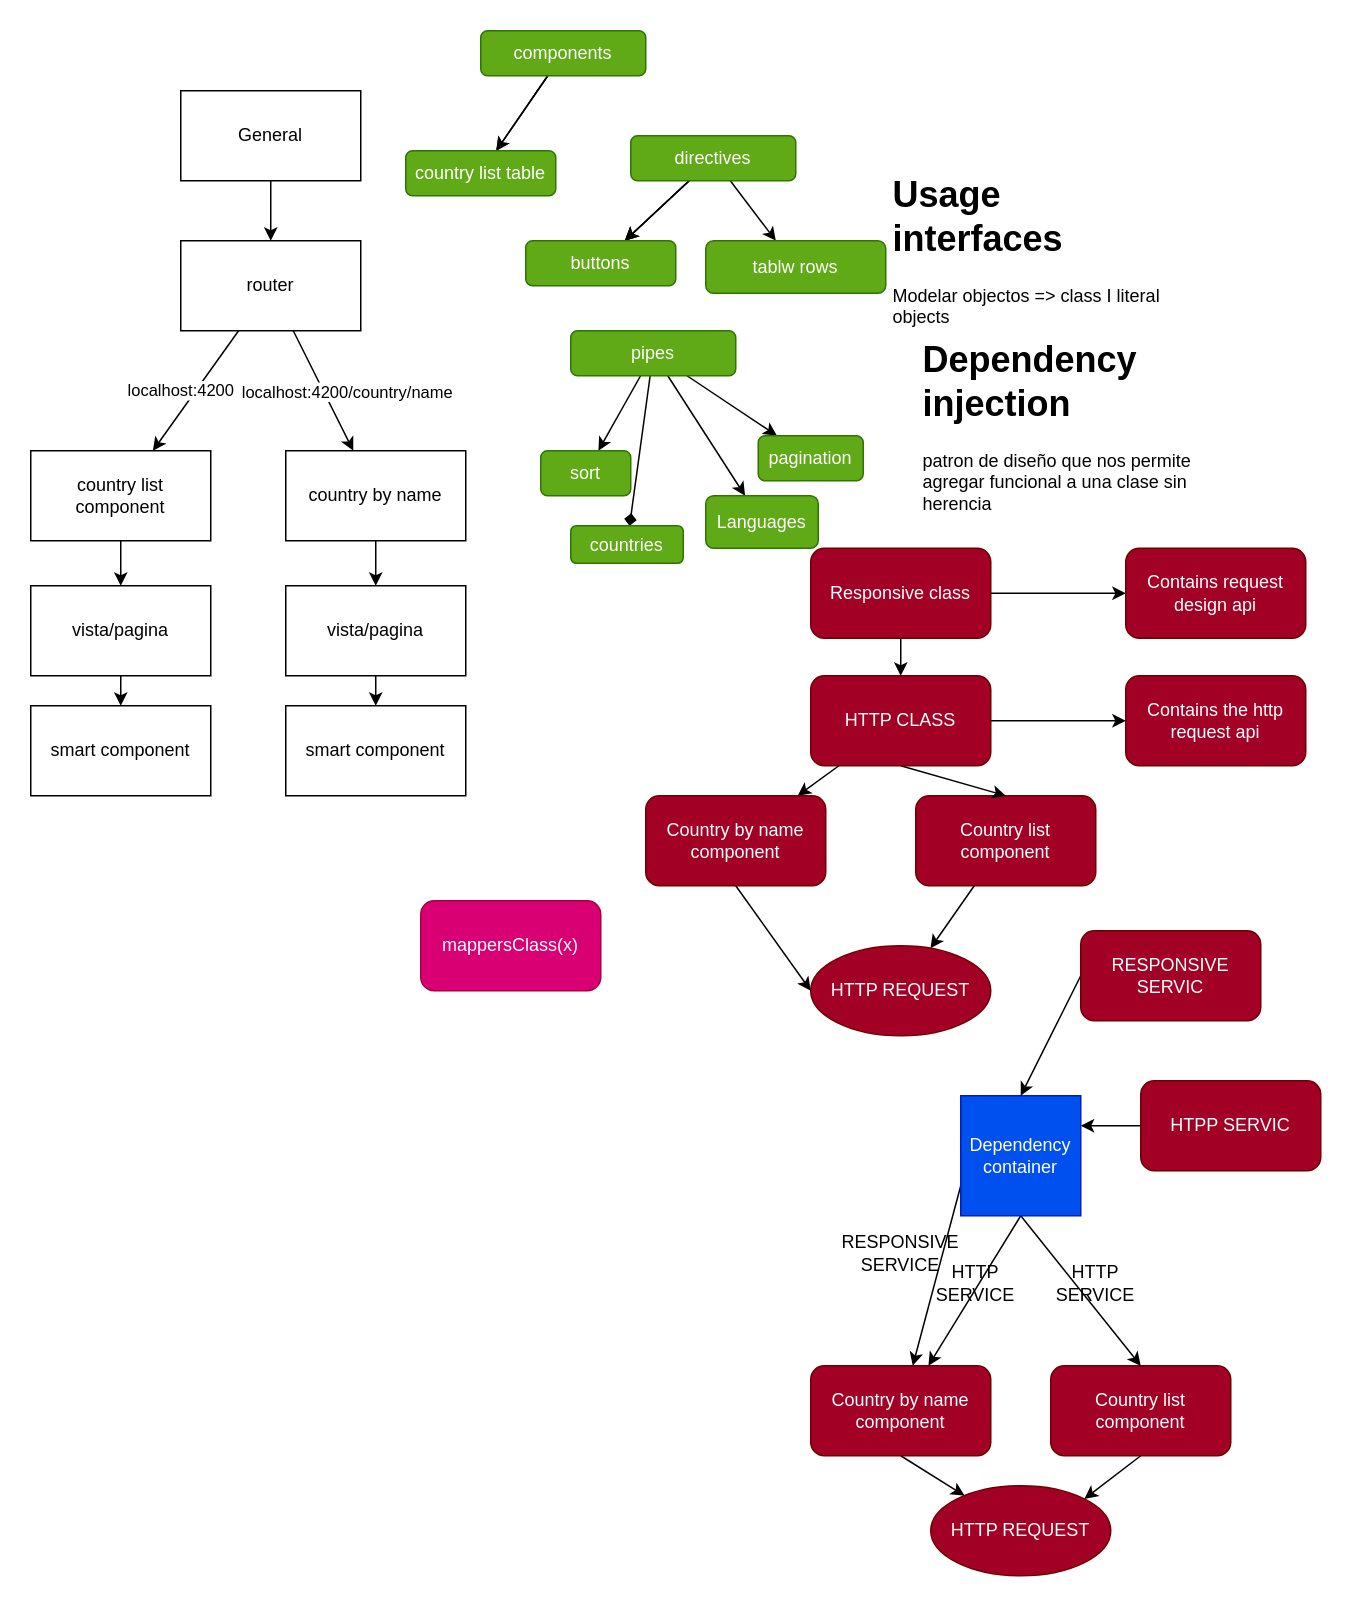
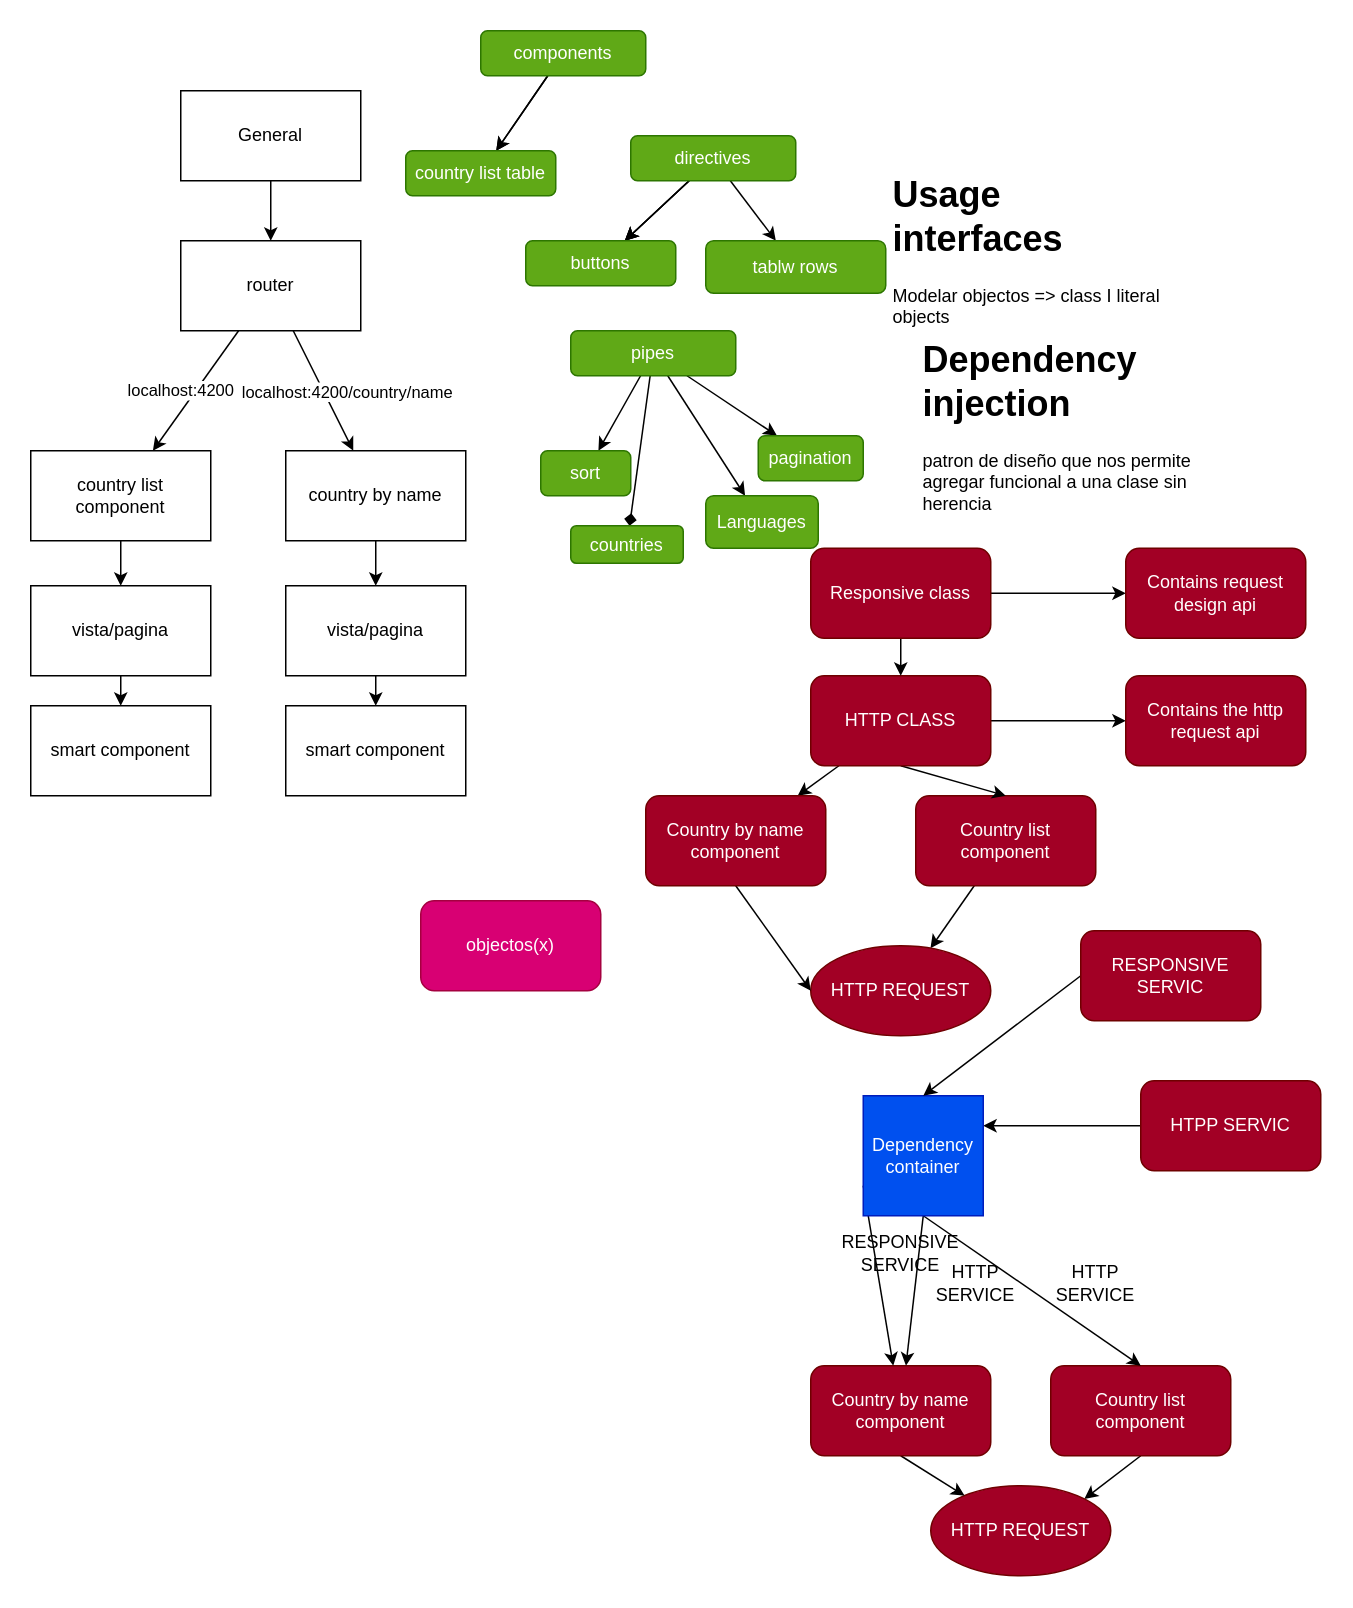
(511, 946) -> (511, 946)
(1021, 1156) -> (923, 1156)
